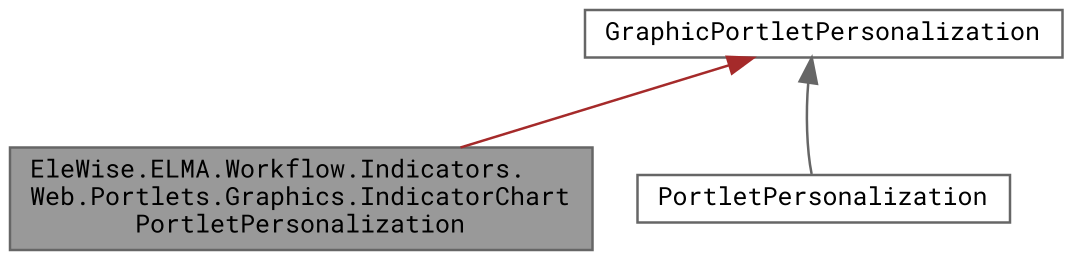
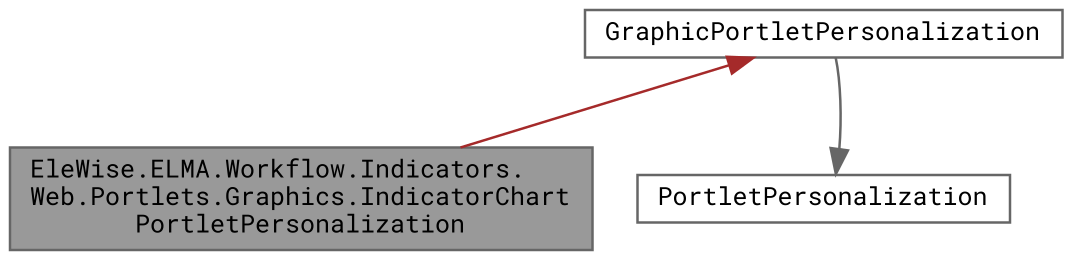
(807, 128) -> (840, 103)
